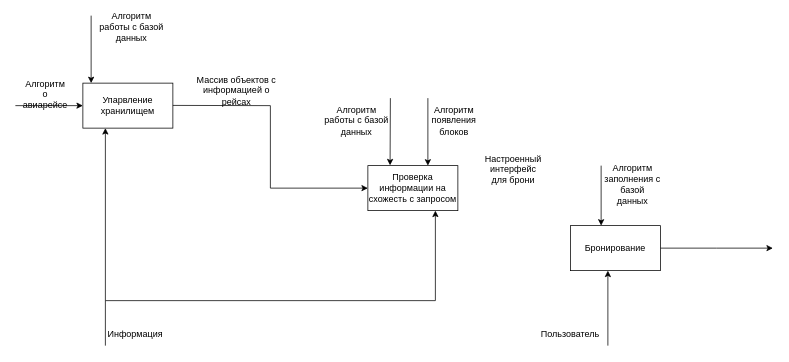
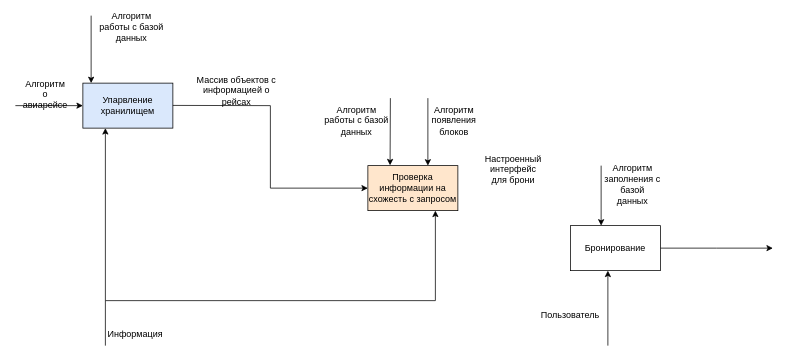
(128, 105) -> (128, 105)
(413, 188) -> (413, 188)
(570, 334) -> (570, 315)
